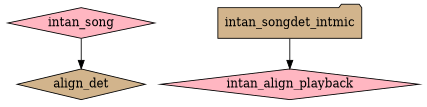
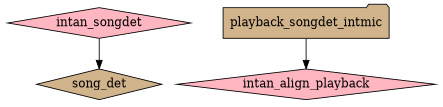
(81, 23) -> (99, 23)
(290, 23) -> (306, 23)
(81, 84) -> (99, 84)
